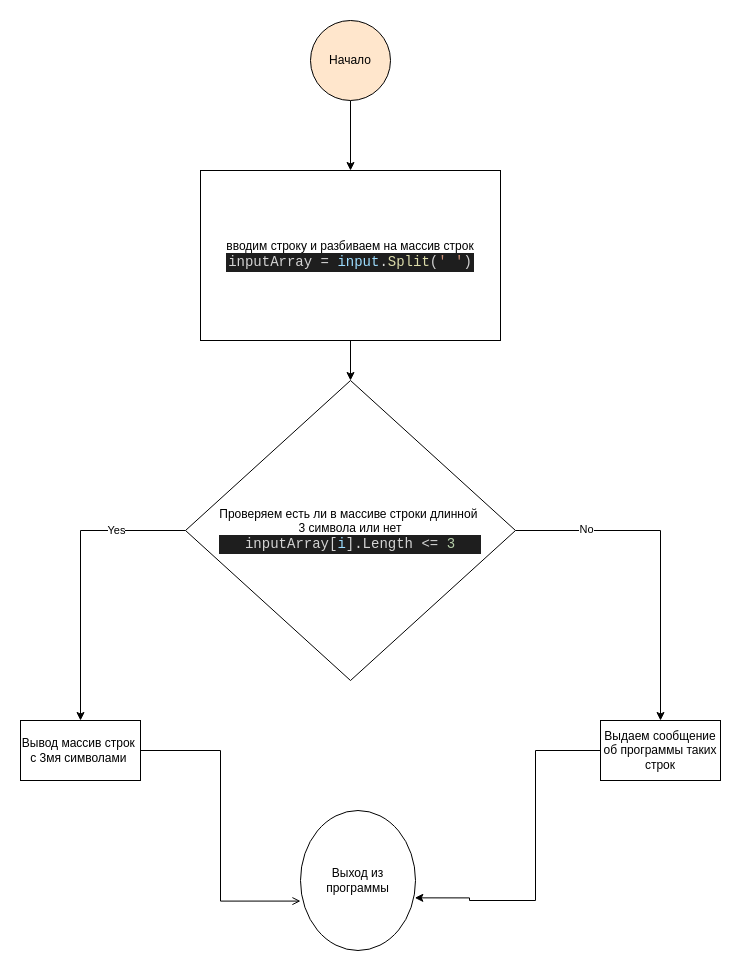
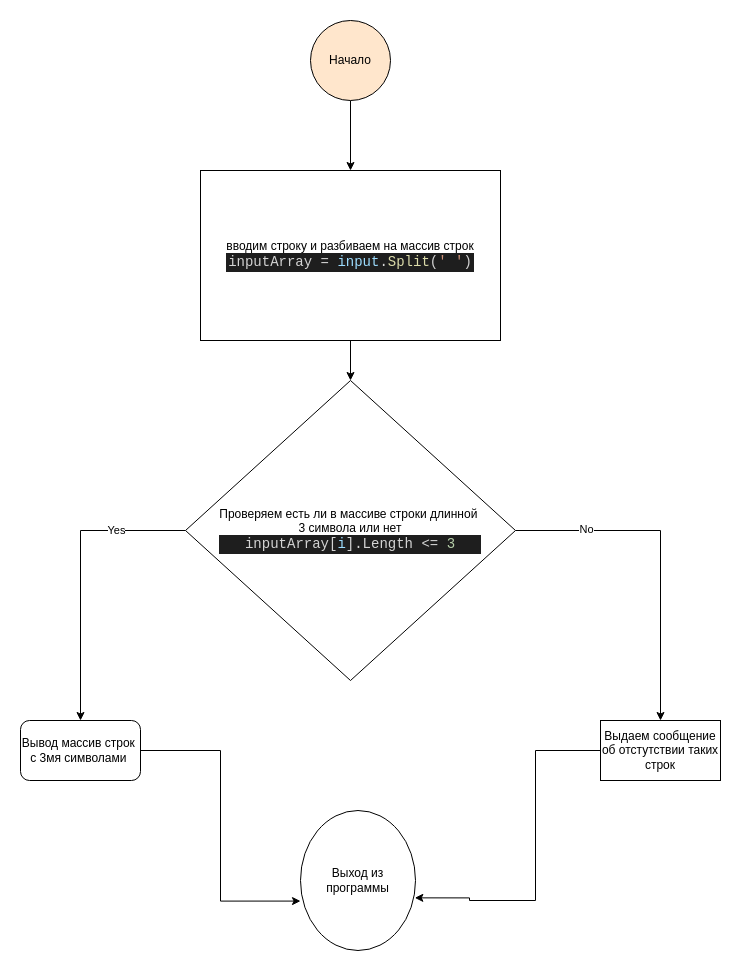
(81, 751) -> (81, 751)
(661, 751) -> (661, 751)
(293, 901) -> (292, 901)
